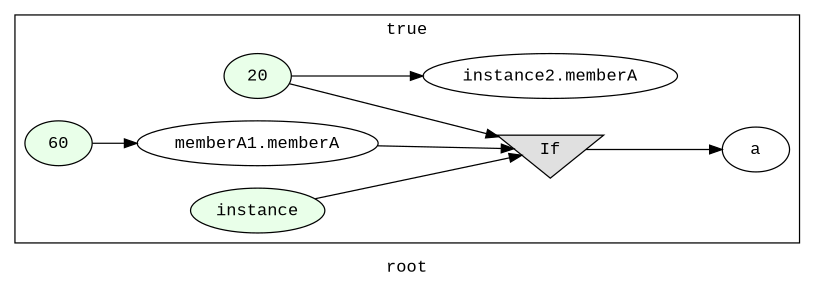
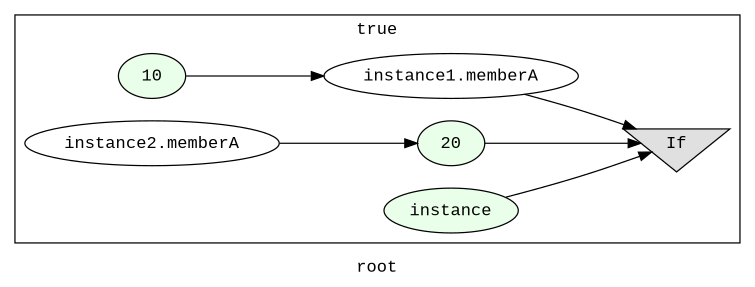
(351, 76) -> (342, 143)
(59, 143) -> (152, 76)
(258, 143) -> (451, 76)
(756, 150) -> none
